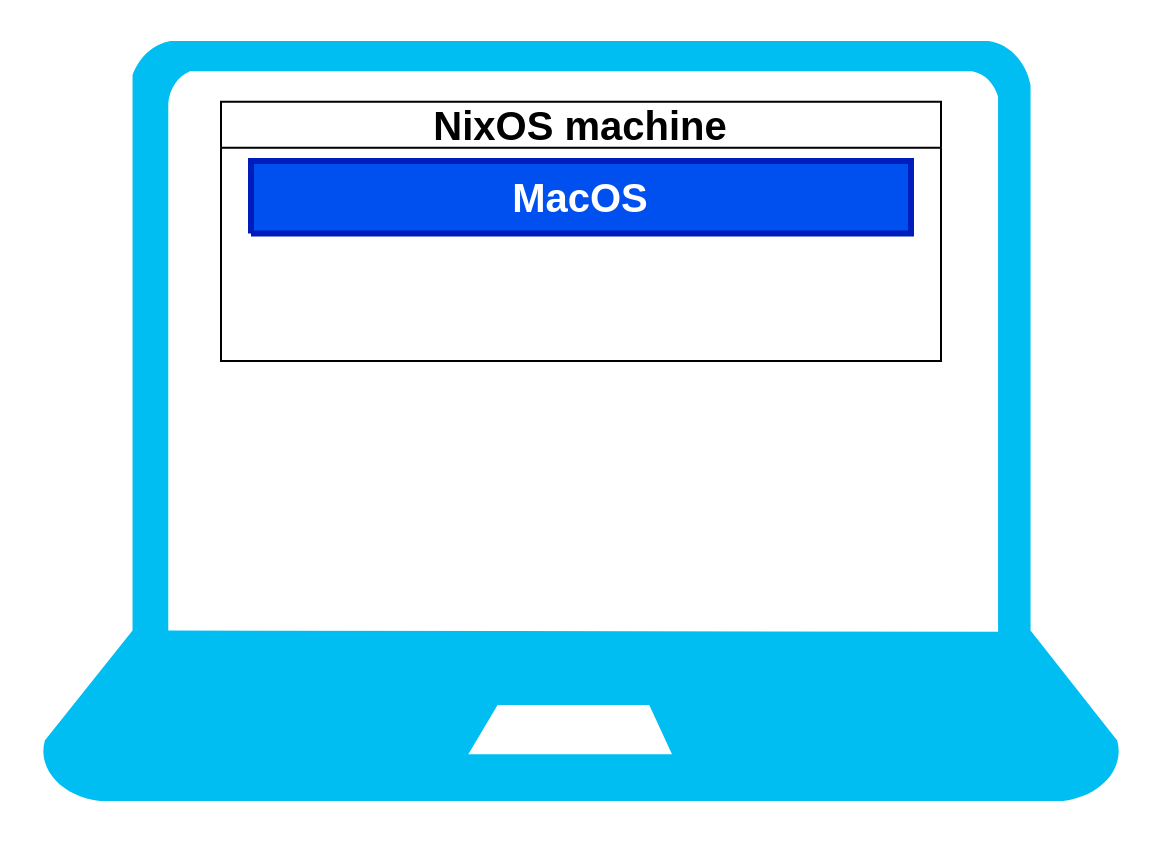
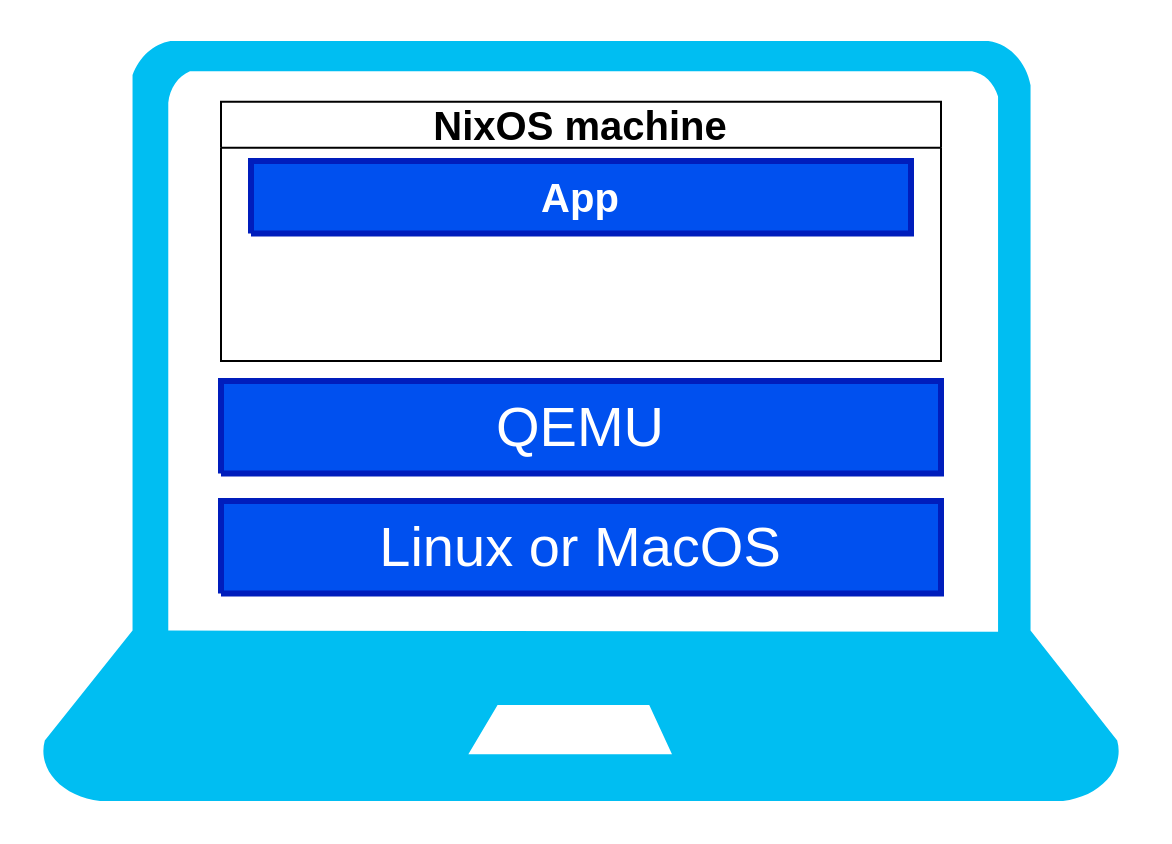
(581, 197) -> (581, 197)
none -> (581, 427)
none -> (581, 547)
